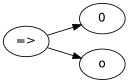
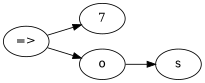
(102, 19) -> (102, 19)
none -> (178, 64)
